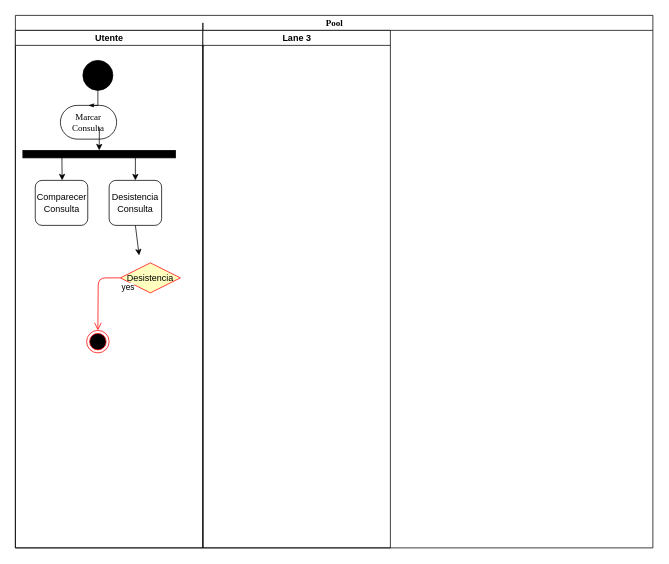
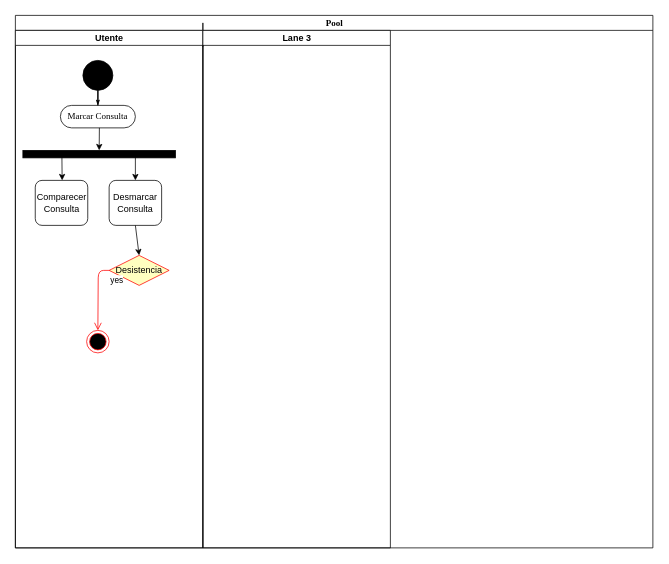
(89, 122) -> (98, 117)
(135, 203) -> (135, 203)
(150, 278) -> (139, 270)
